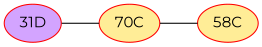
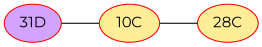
(129, 23) -> (129, 23)
(228, 23) -> (228, 23)
